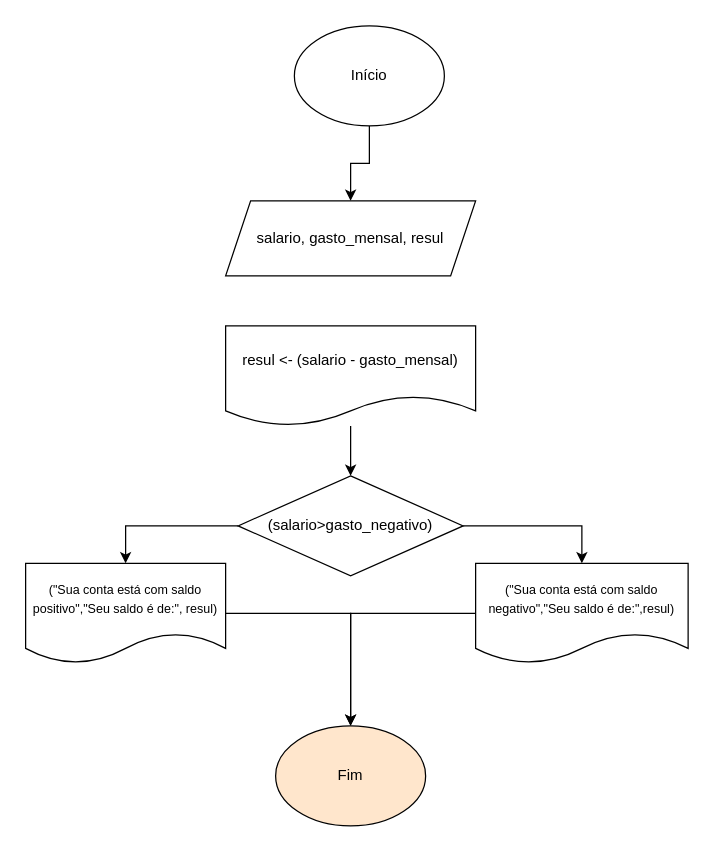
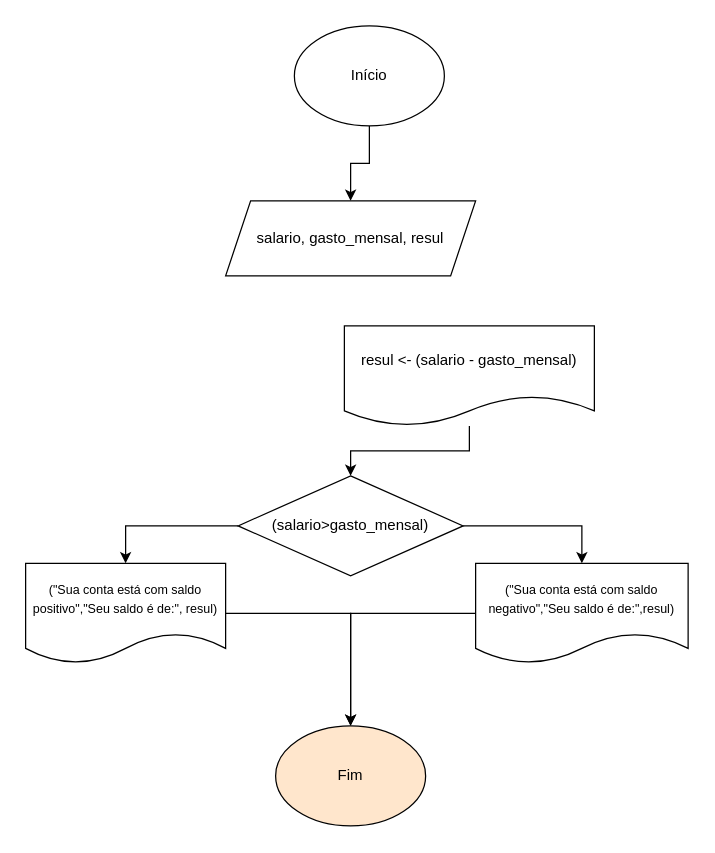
(351, 376) -> (469, 376)
(351, 526) -> (351, 526)
